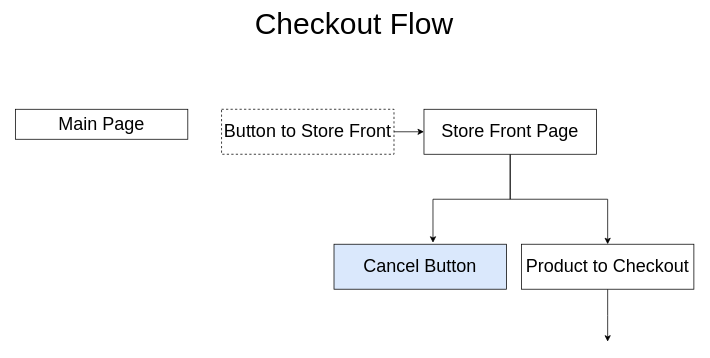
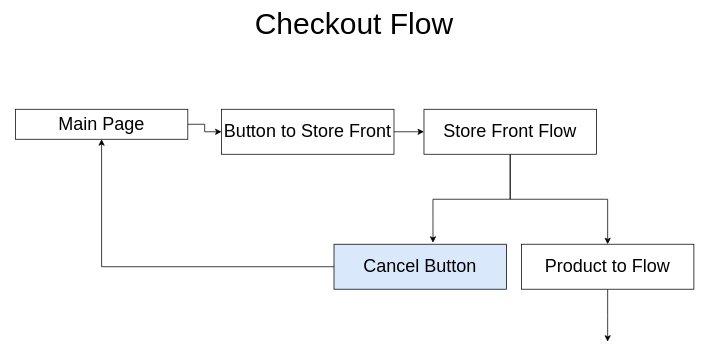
none -> (205, 125)
(308, 132) -> (308, 132)
(510, 132) -> (510, 132)
none -> (157, 267)
(608, 267) -> (608, 267)
